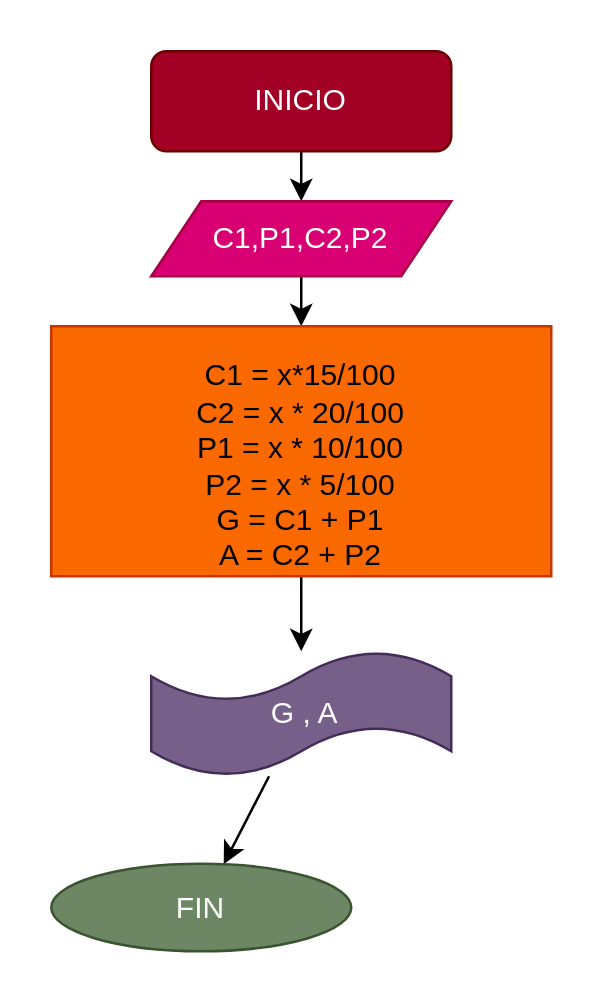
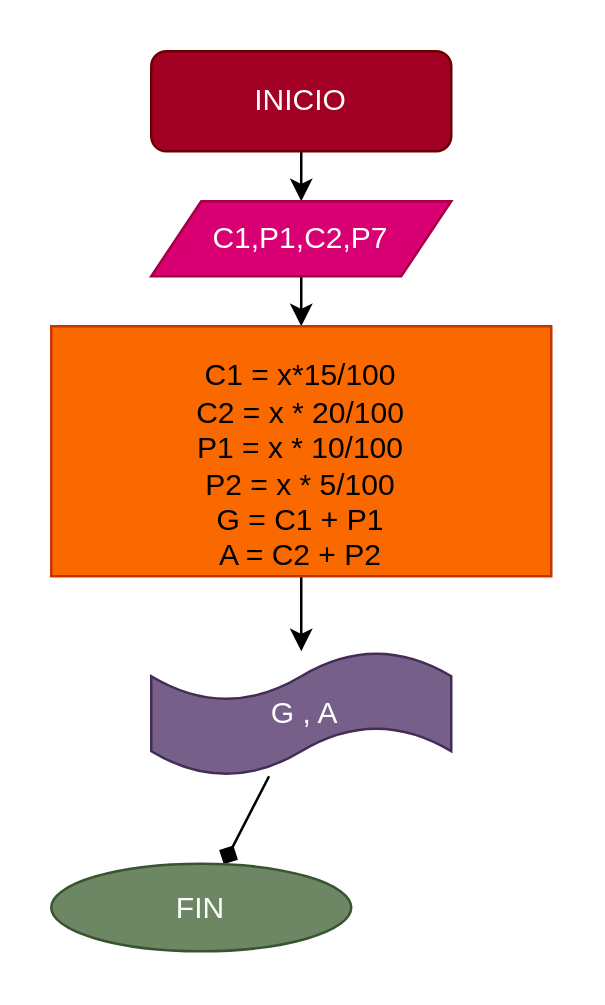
(301, 239) -> (301, 239)
(232, 847) -> (233, 846)
